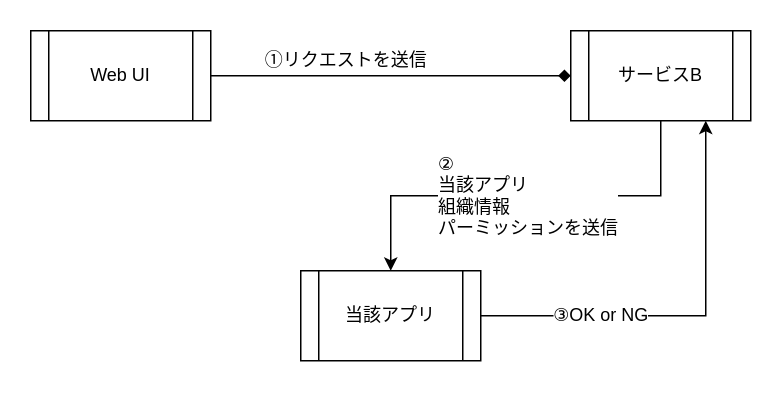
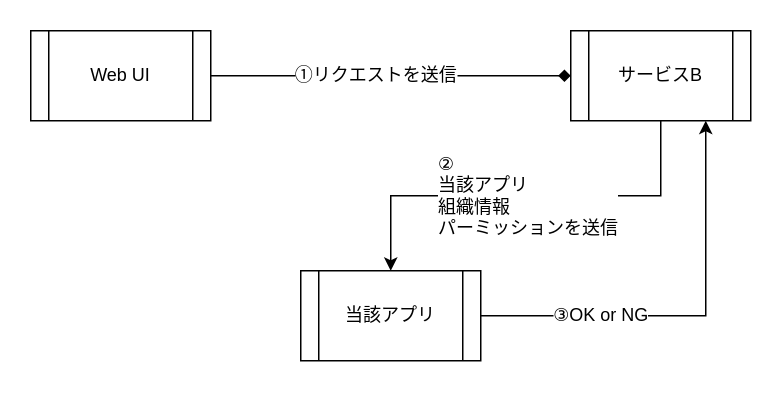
(346, 61) -> (376, 76)
